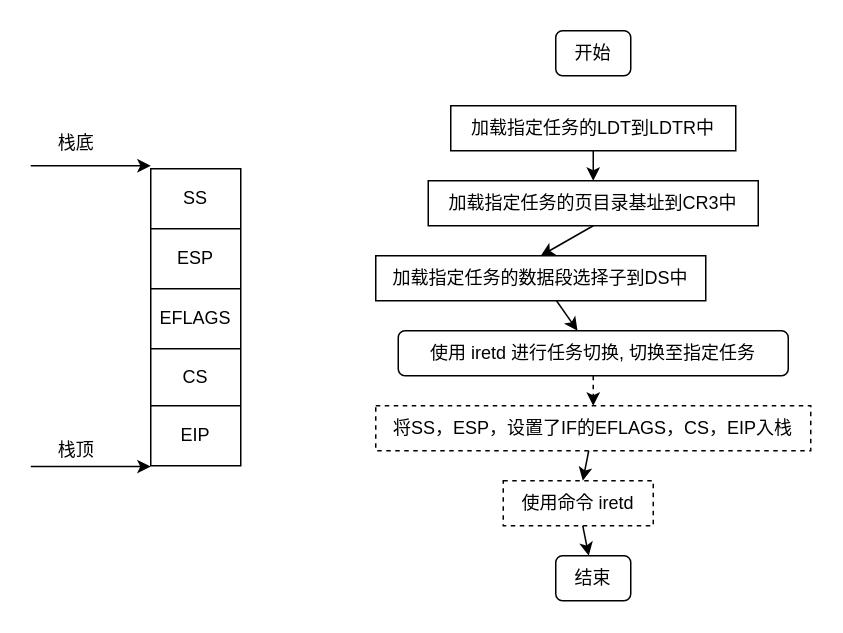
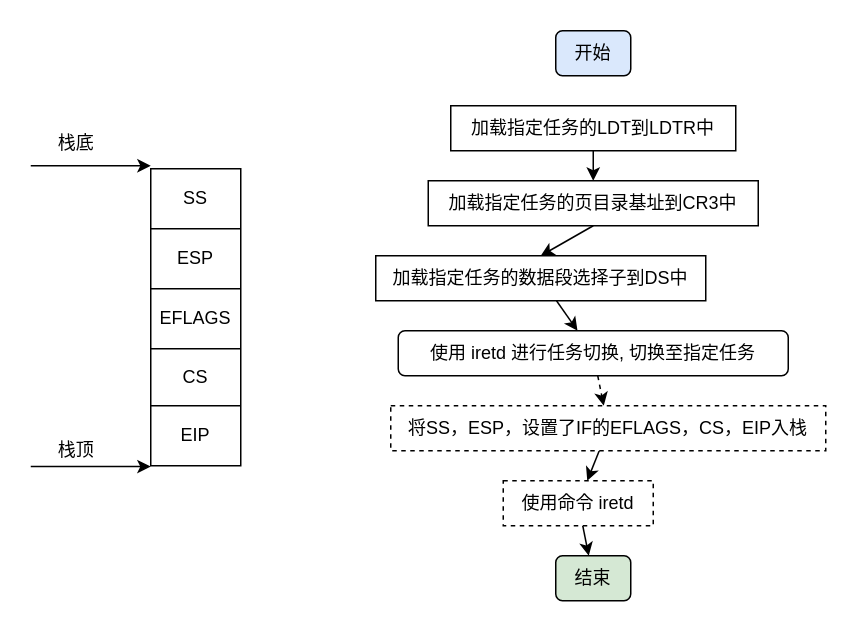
(593, 53) -> (593, 53)
(593, 428) -> (608, 428)
(593, 578) -> (593, 578)
